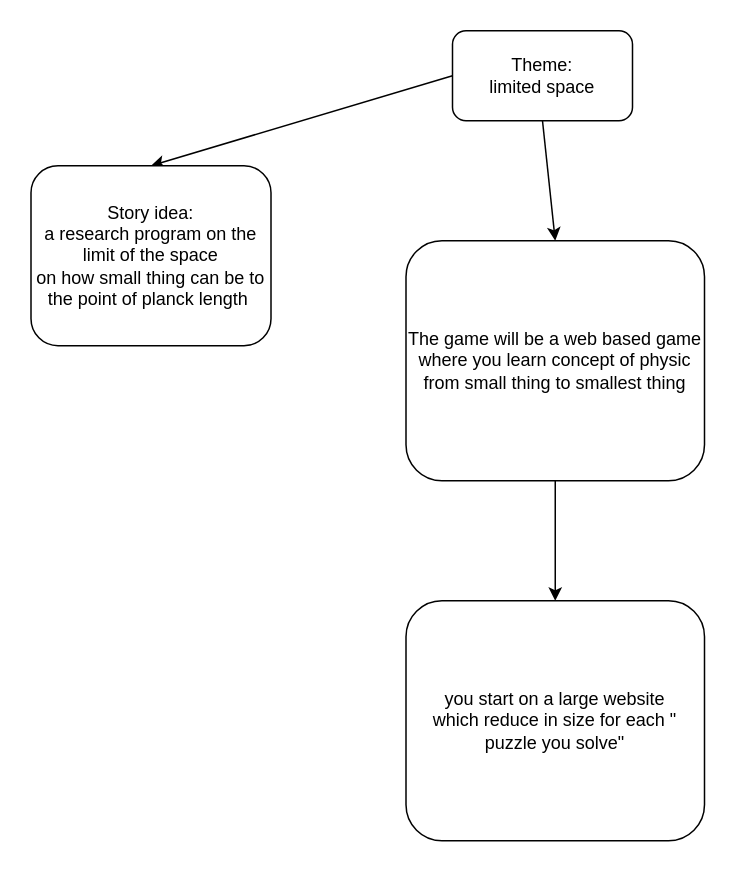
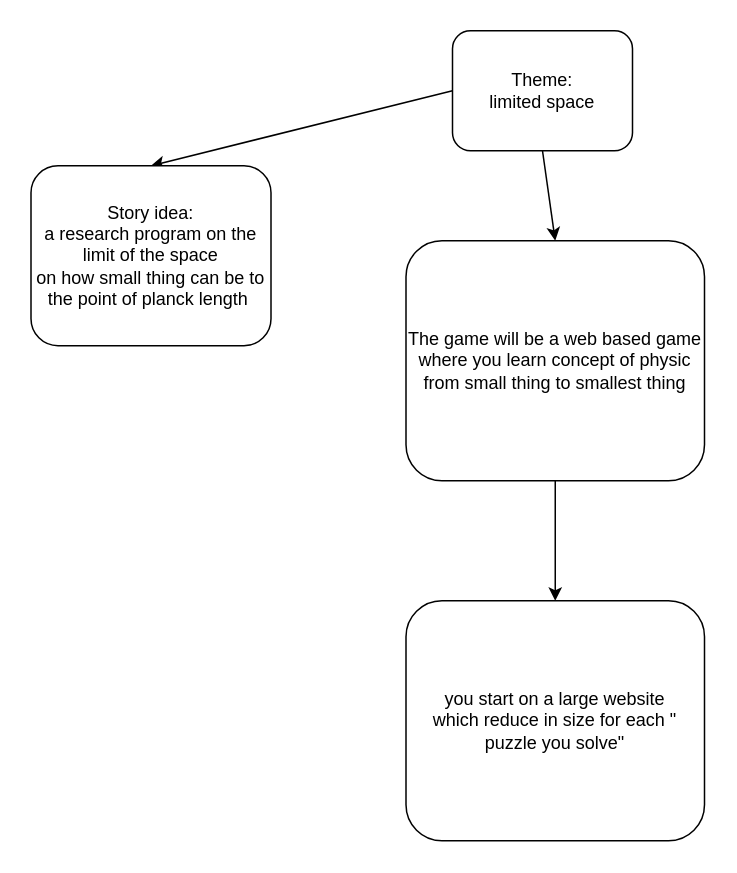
(542, 76) -> (542, 91)
